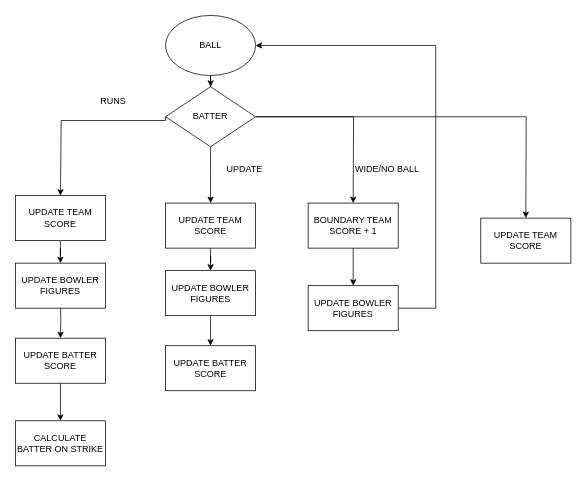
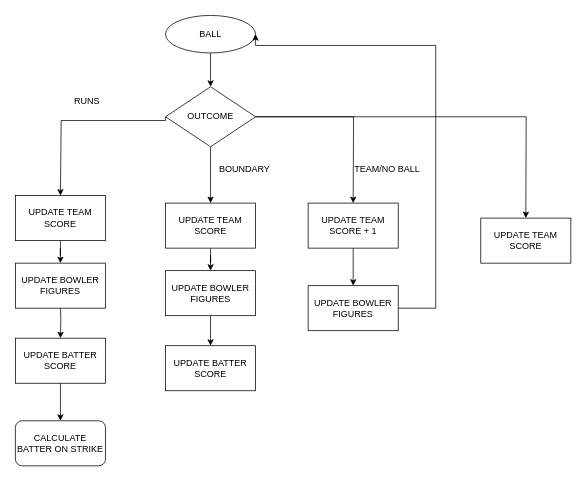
(210, 45) -> (210, 34)
(113, 102) -> (87, 102)
(210, 117) -> (210, 117)
(245, 169) -> (245, 169)
(387, 169) -> (387, 169)
(353, 225) -> (353, 225)
(60, 443) -> (60, 443)
